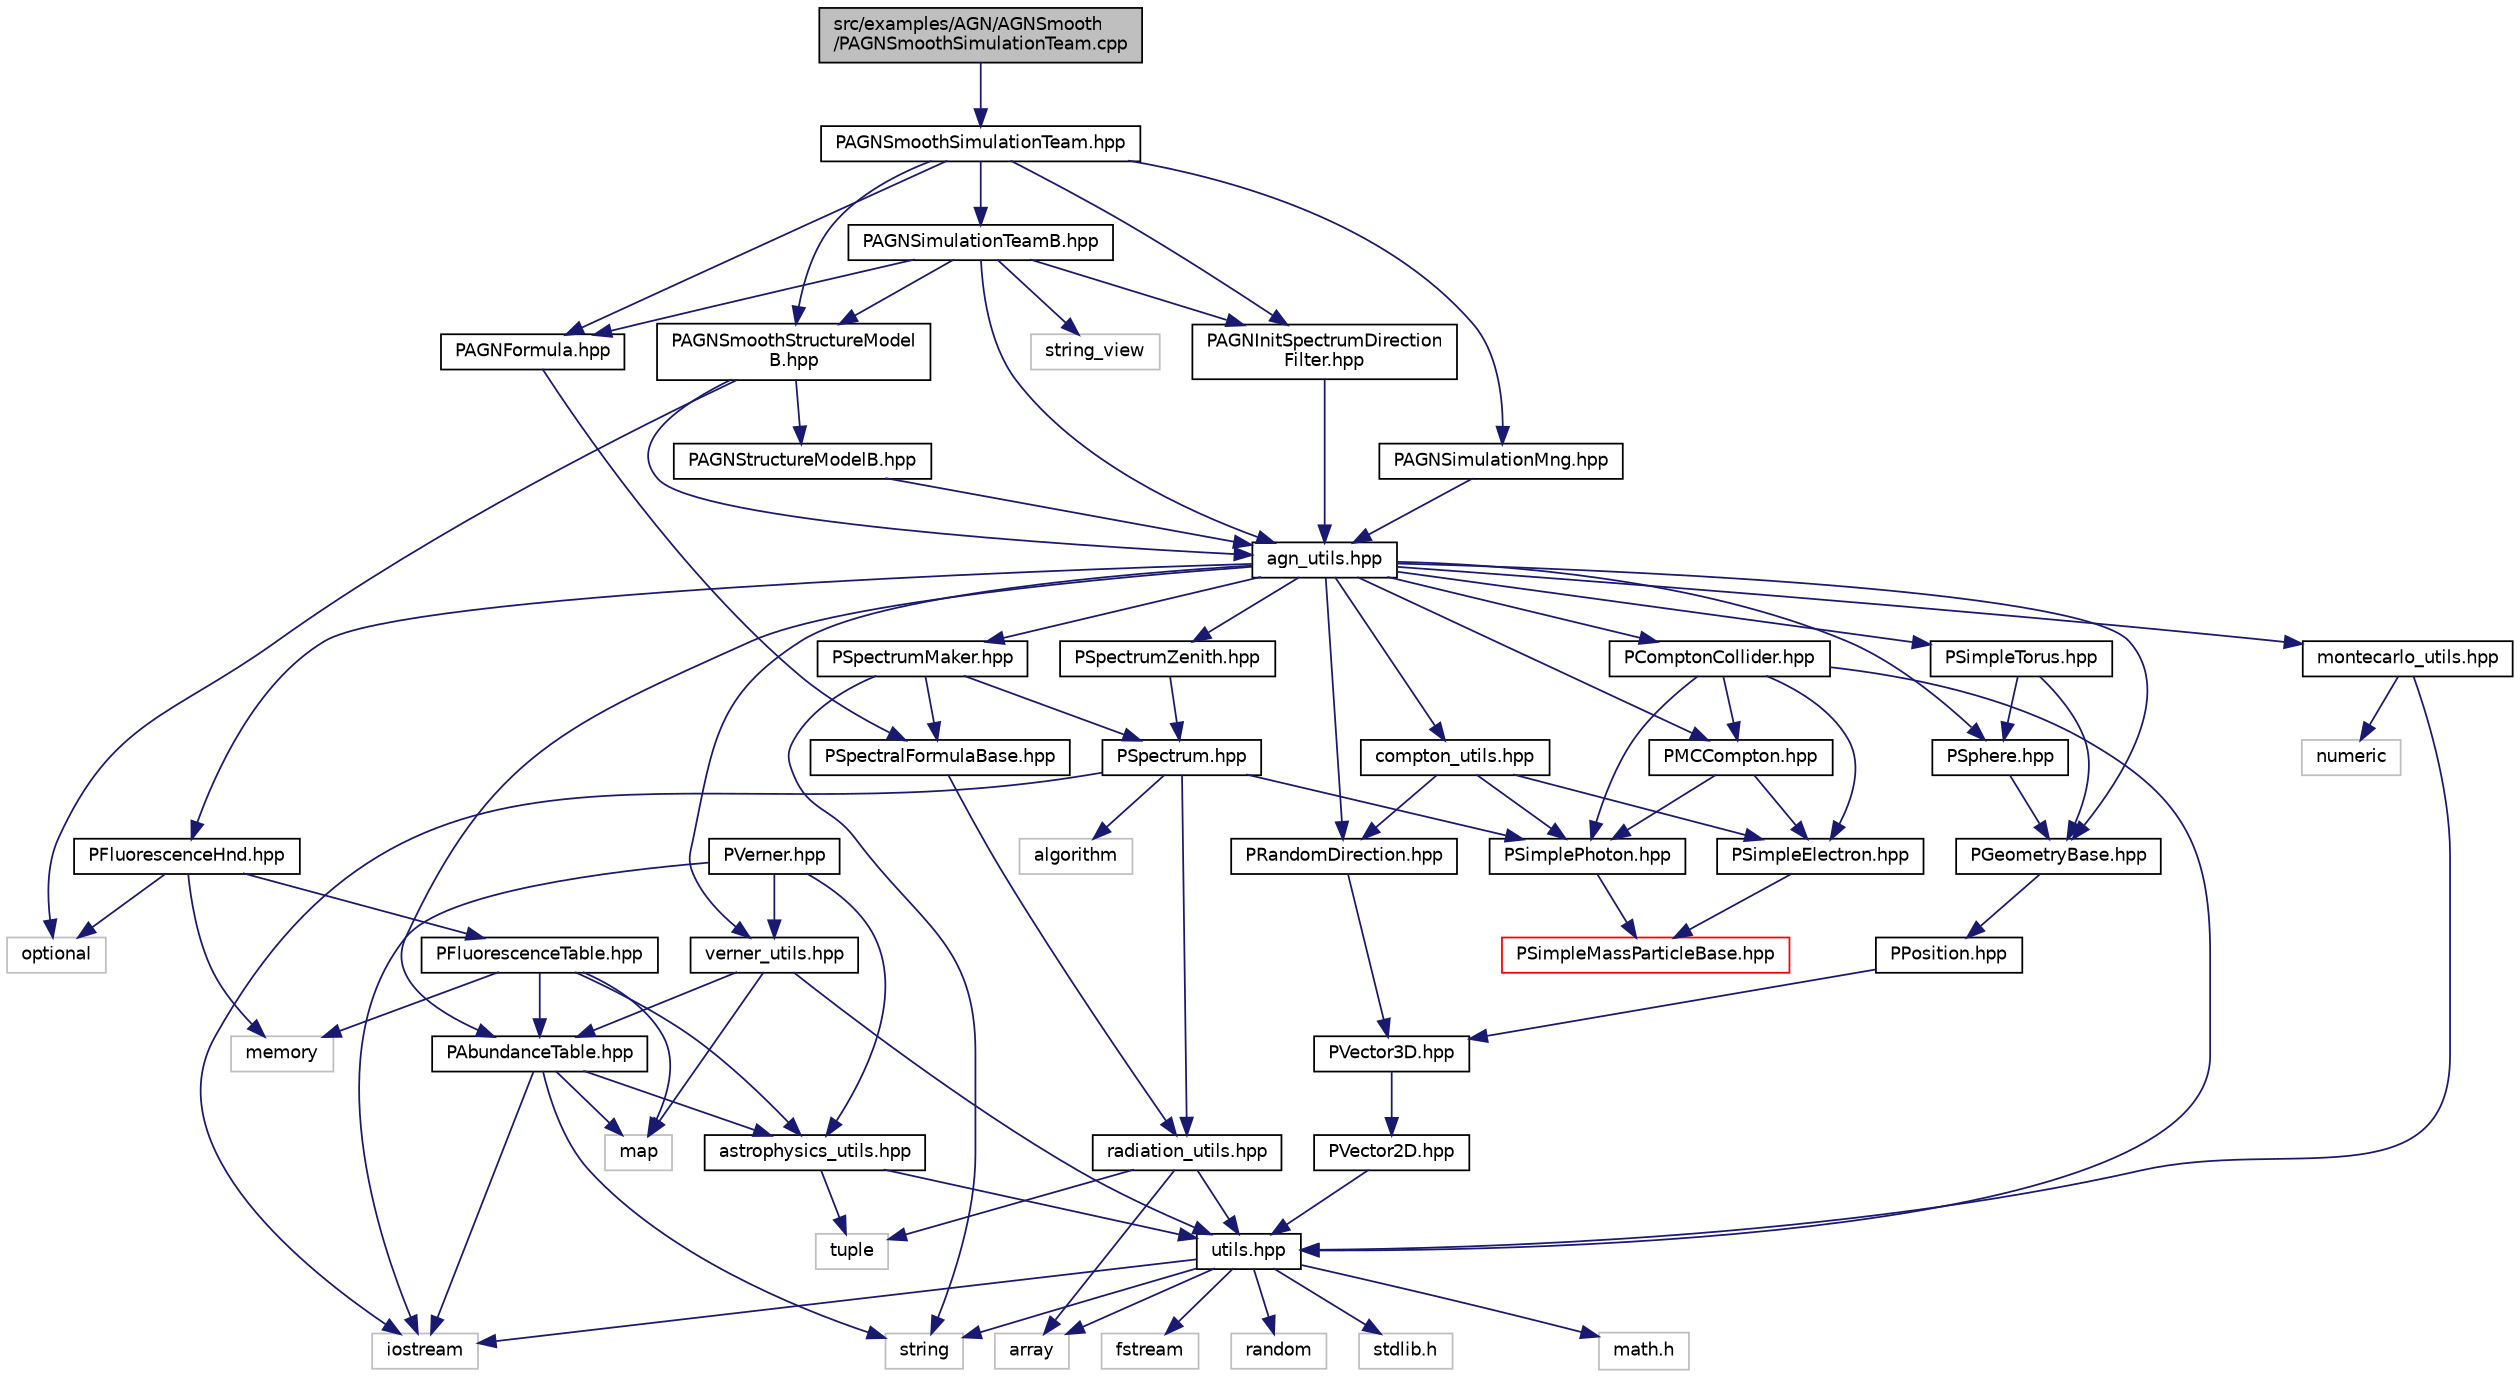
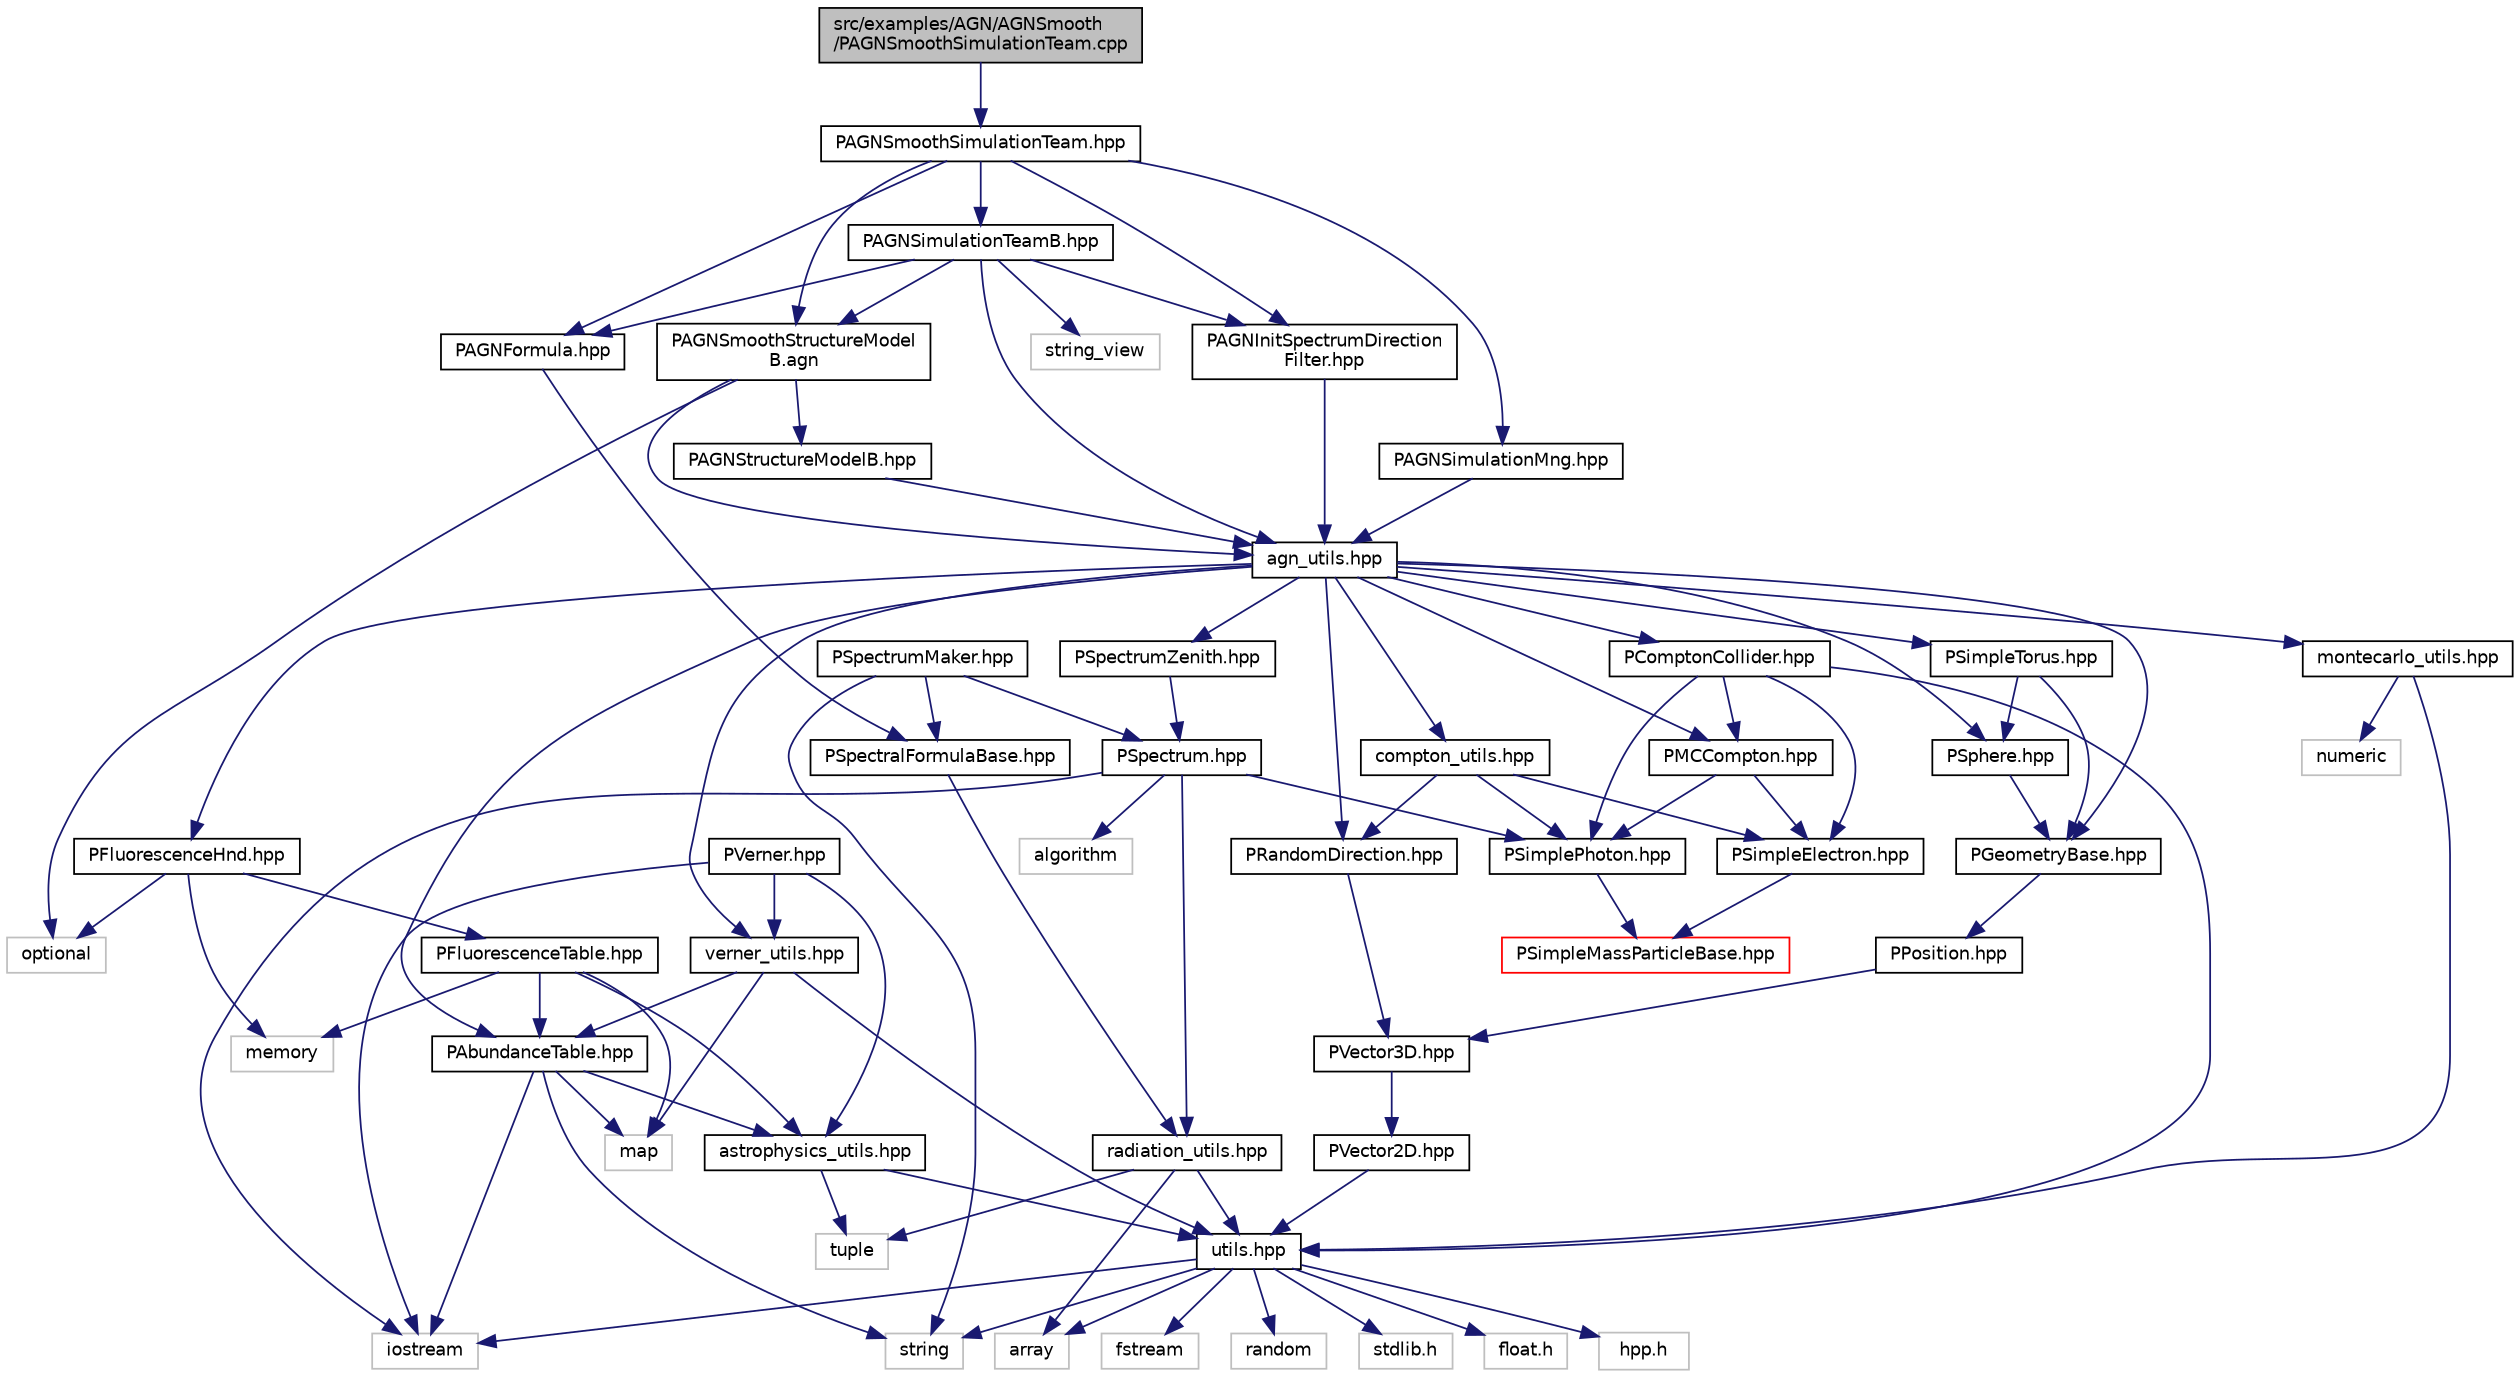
(794, 352) -> (794, 352)
(1132, 607) -> none
none -> (1526, 1351)
(1644, 1351) -> (1644, 1351)
